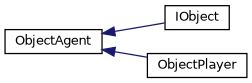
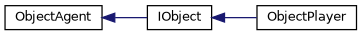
(131, 54) -> (241, 18)
